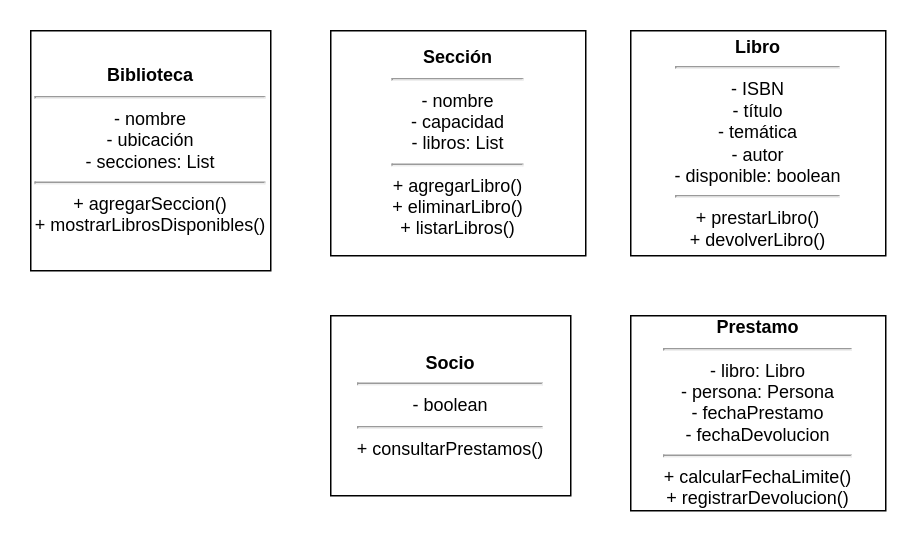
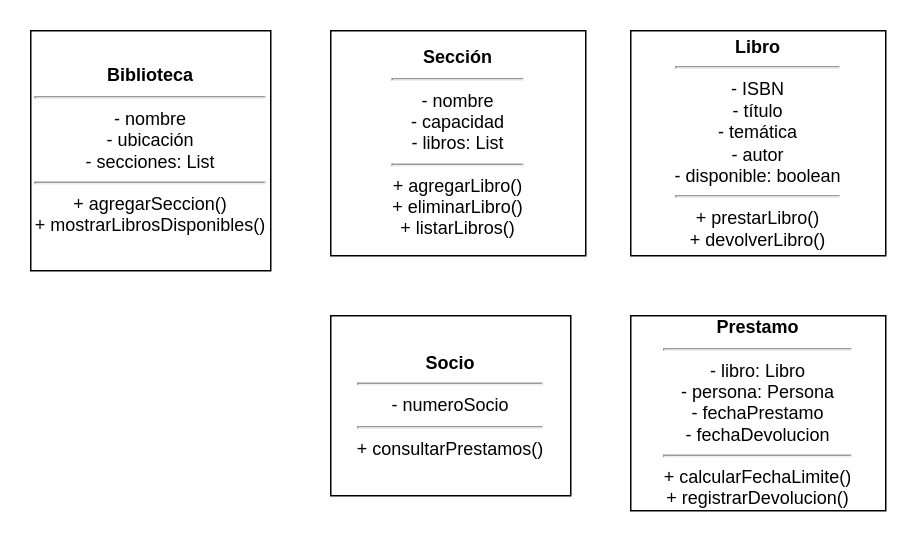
(451, 406) -> (451, 406)
